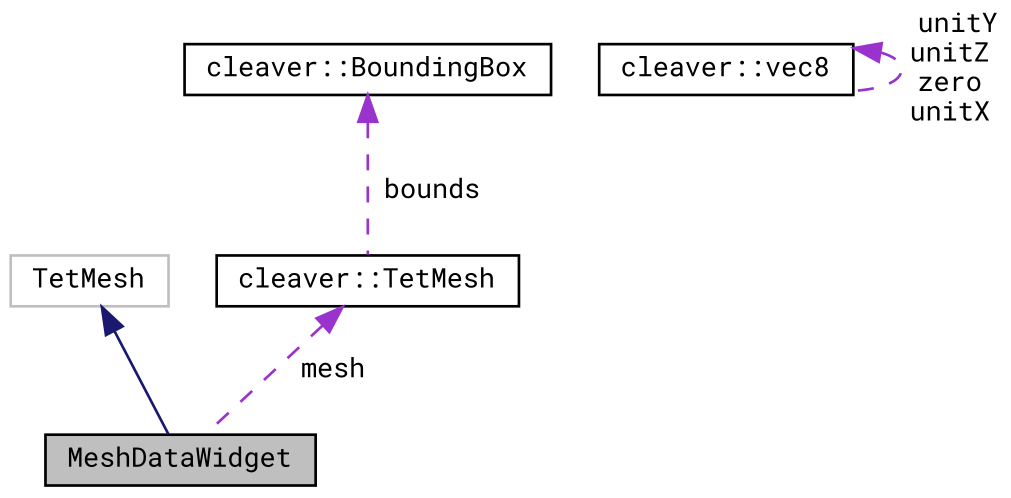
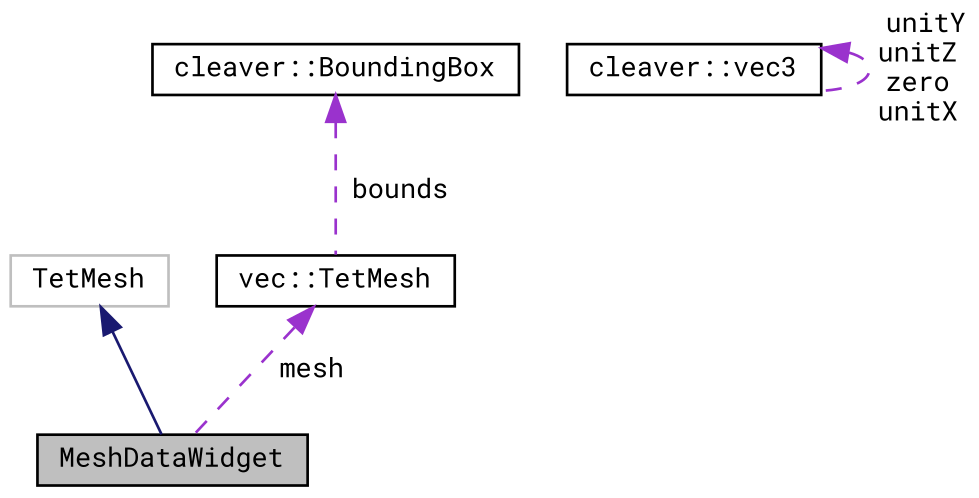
(726, 70) -> (694, 70)
(368, 281) -> (336, 281)
